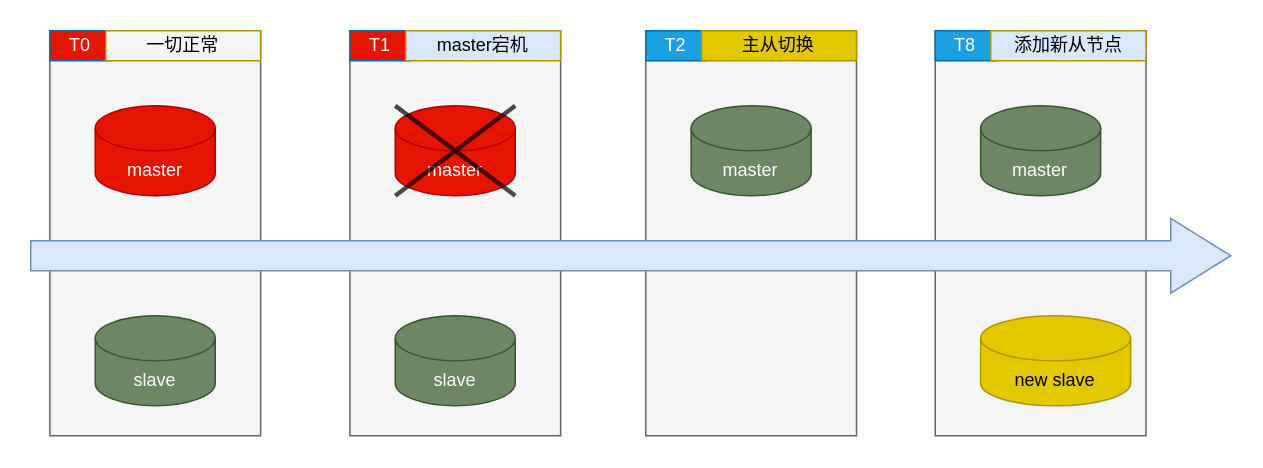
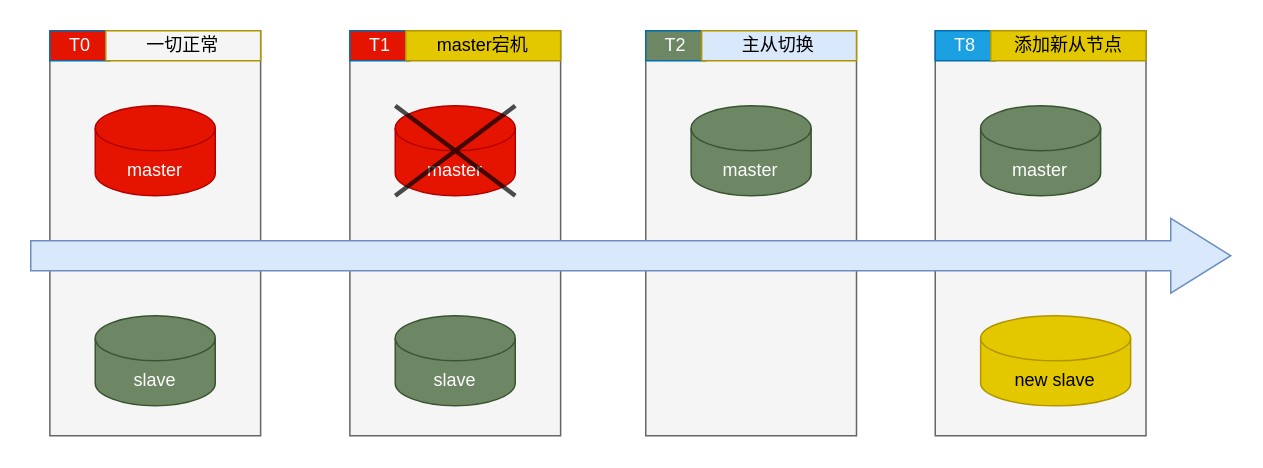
(483, 46) -> (483, 46)
(676, 46) -> (676, 46)
(779, 46) -> (779, 46)
(1068, 46) -> (1068, 46)
